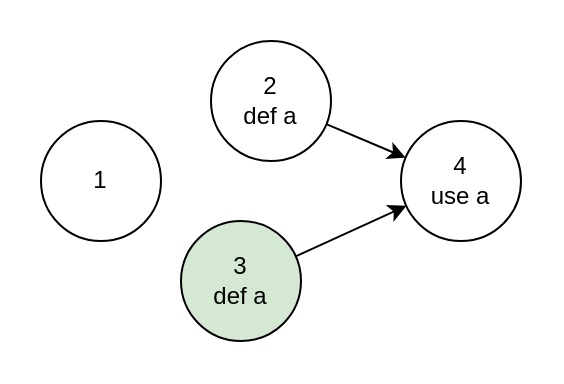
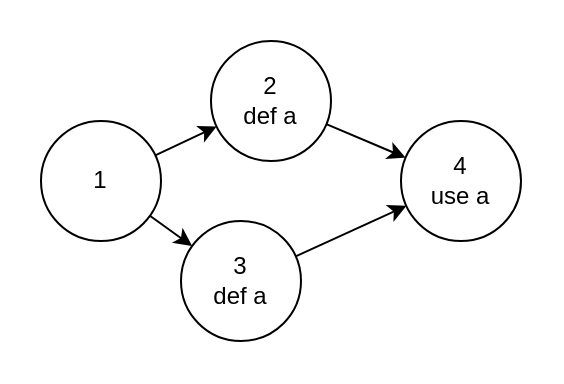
none -> (180, 144)
none -> (165, 227)
(241, 281) -> (241, 281)
